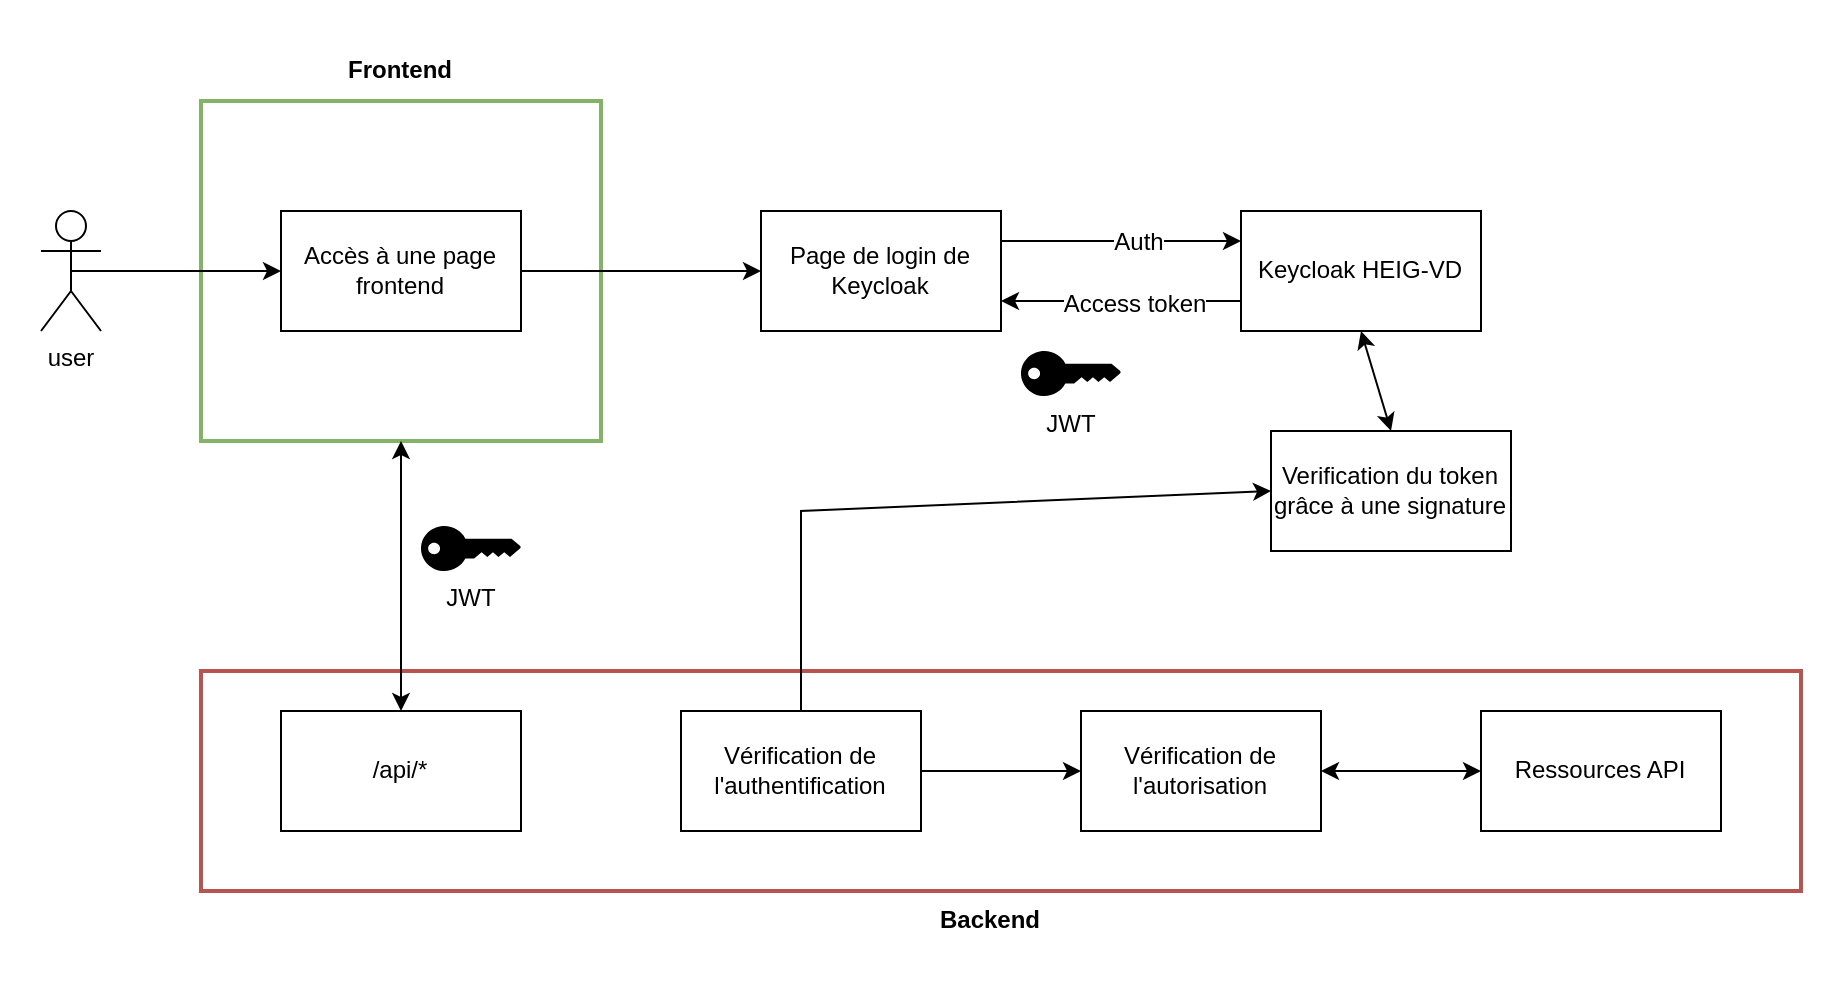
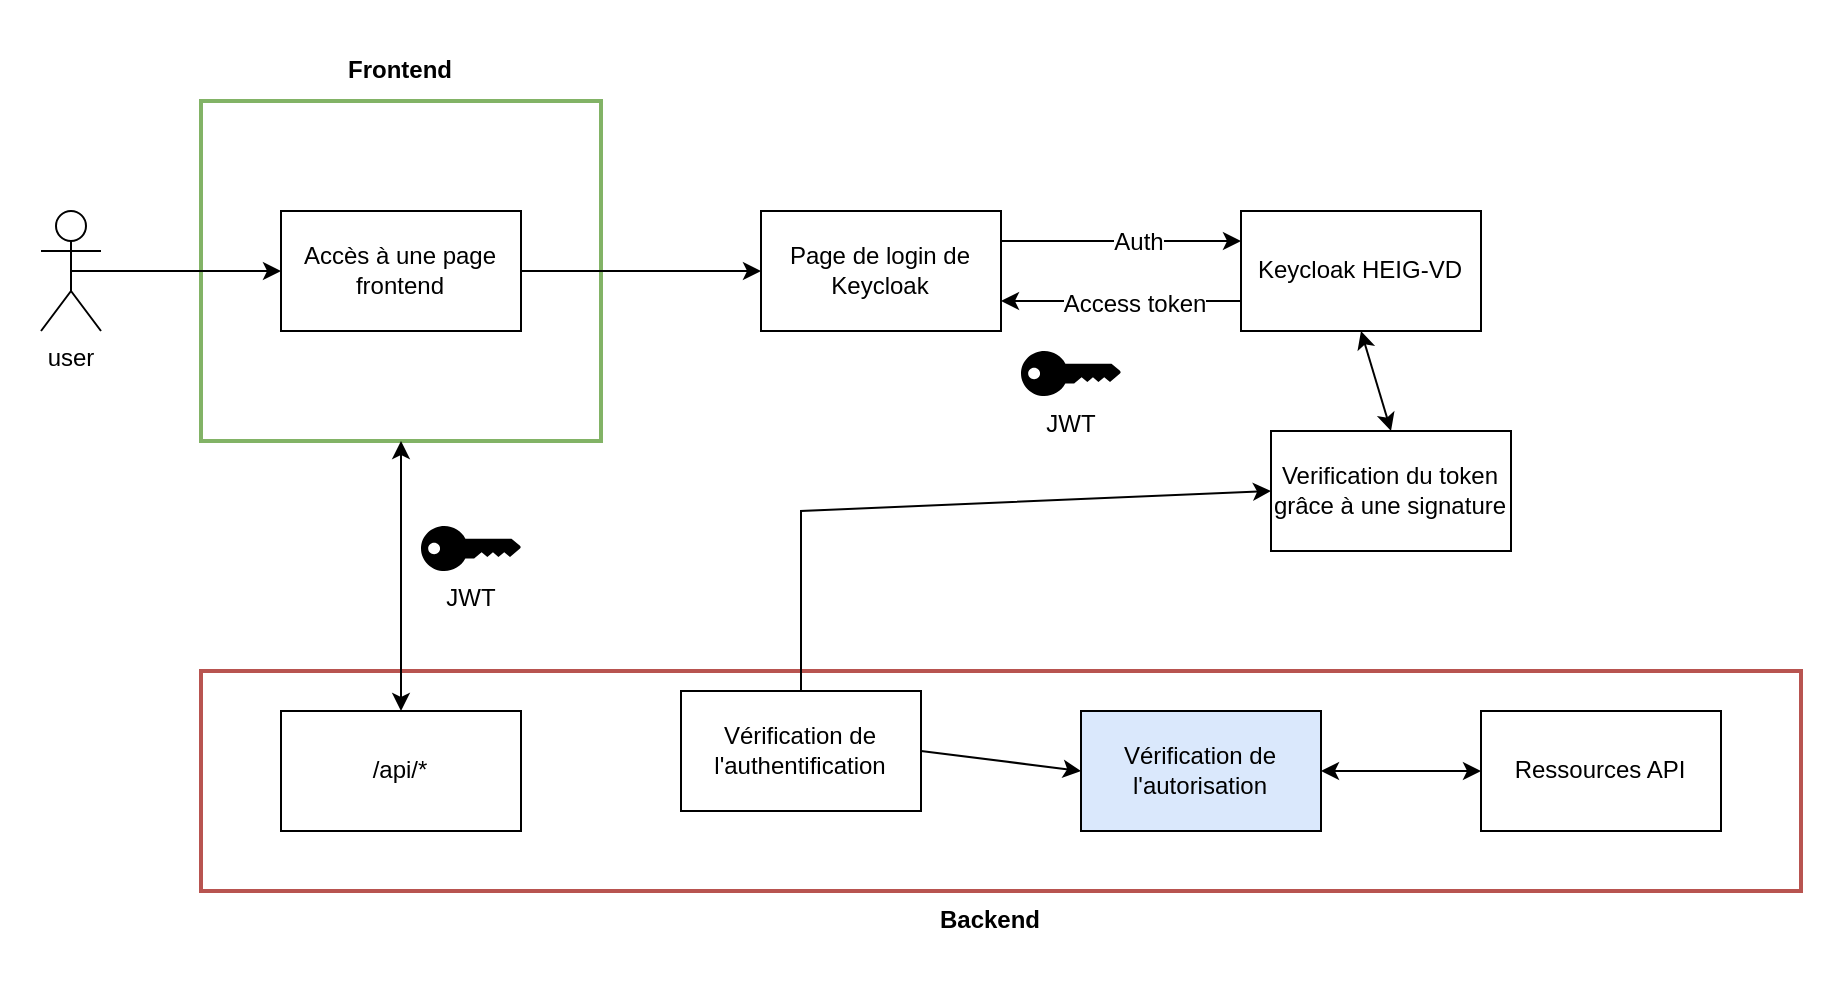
(801, 771) -> (801, 751)
(1201, 771) -> (1201, 771)
